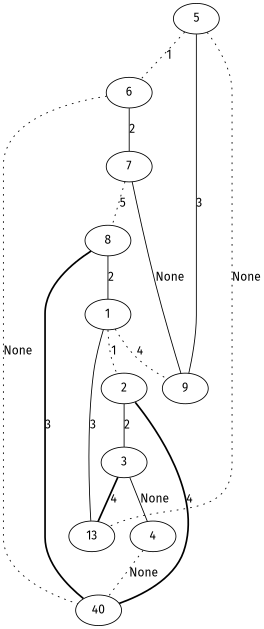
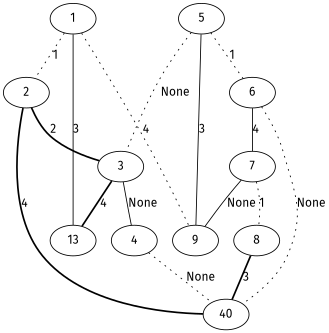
(132, 130) -> (256, 130)
(123, 204) -> (262, 204)
(108, 278) -> none
(232, 320) -> (154, 90)
(124, 425) -> (59, 142)
